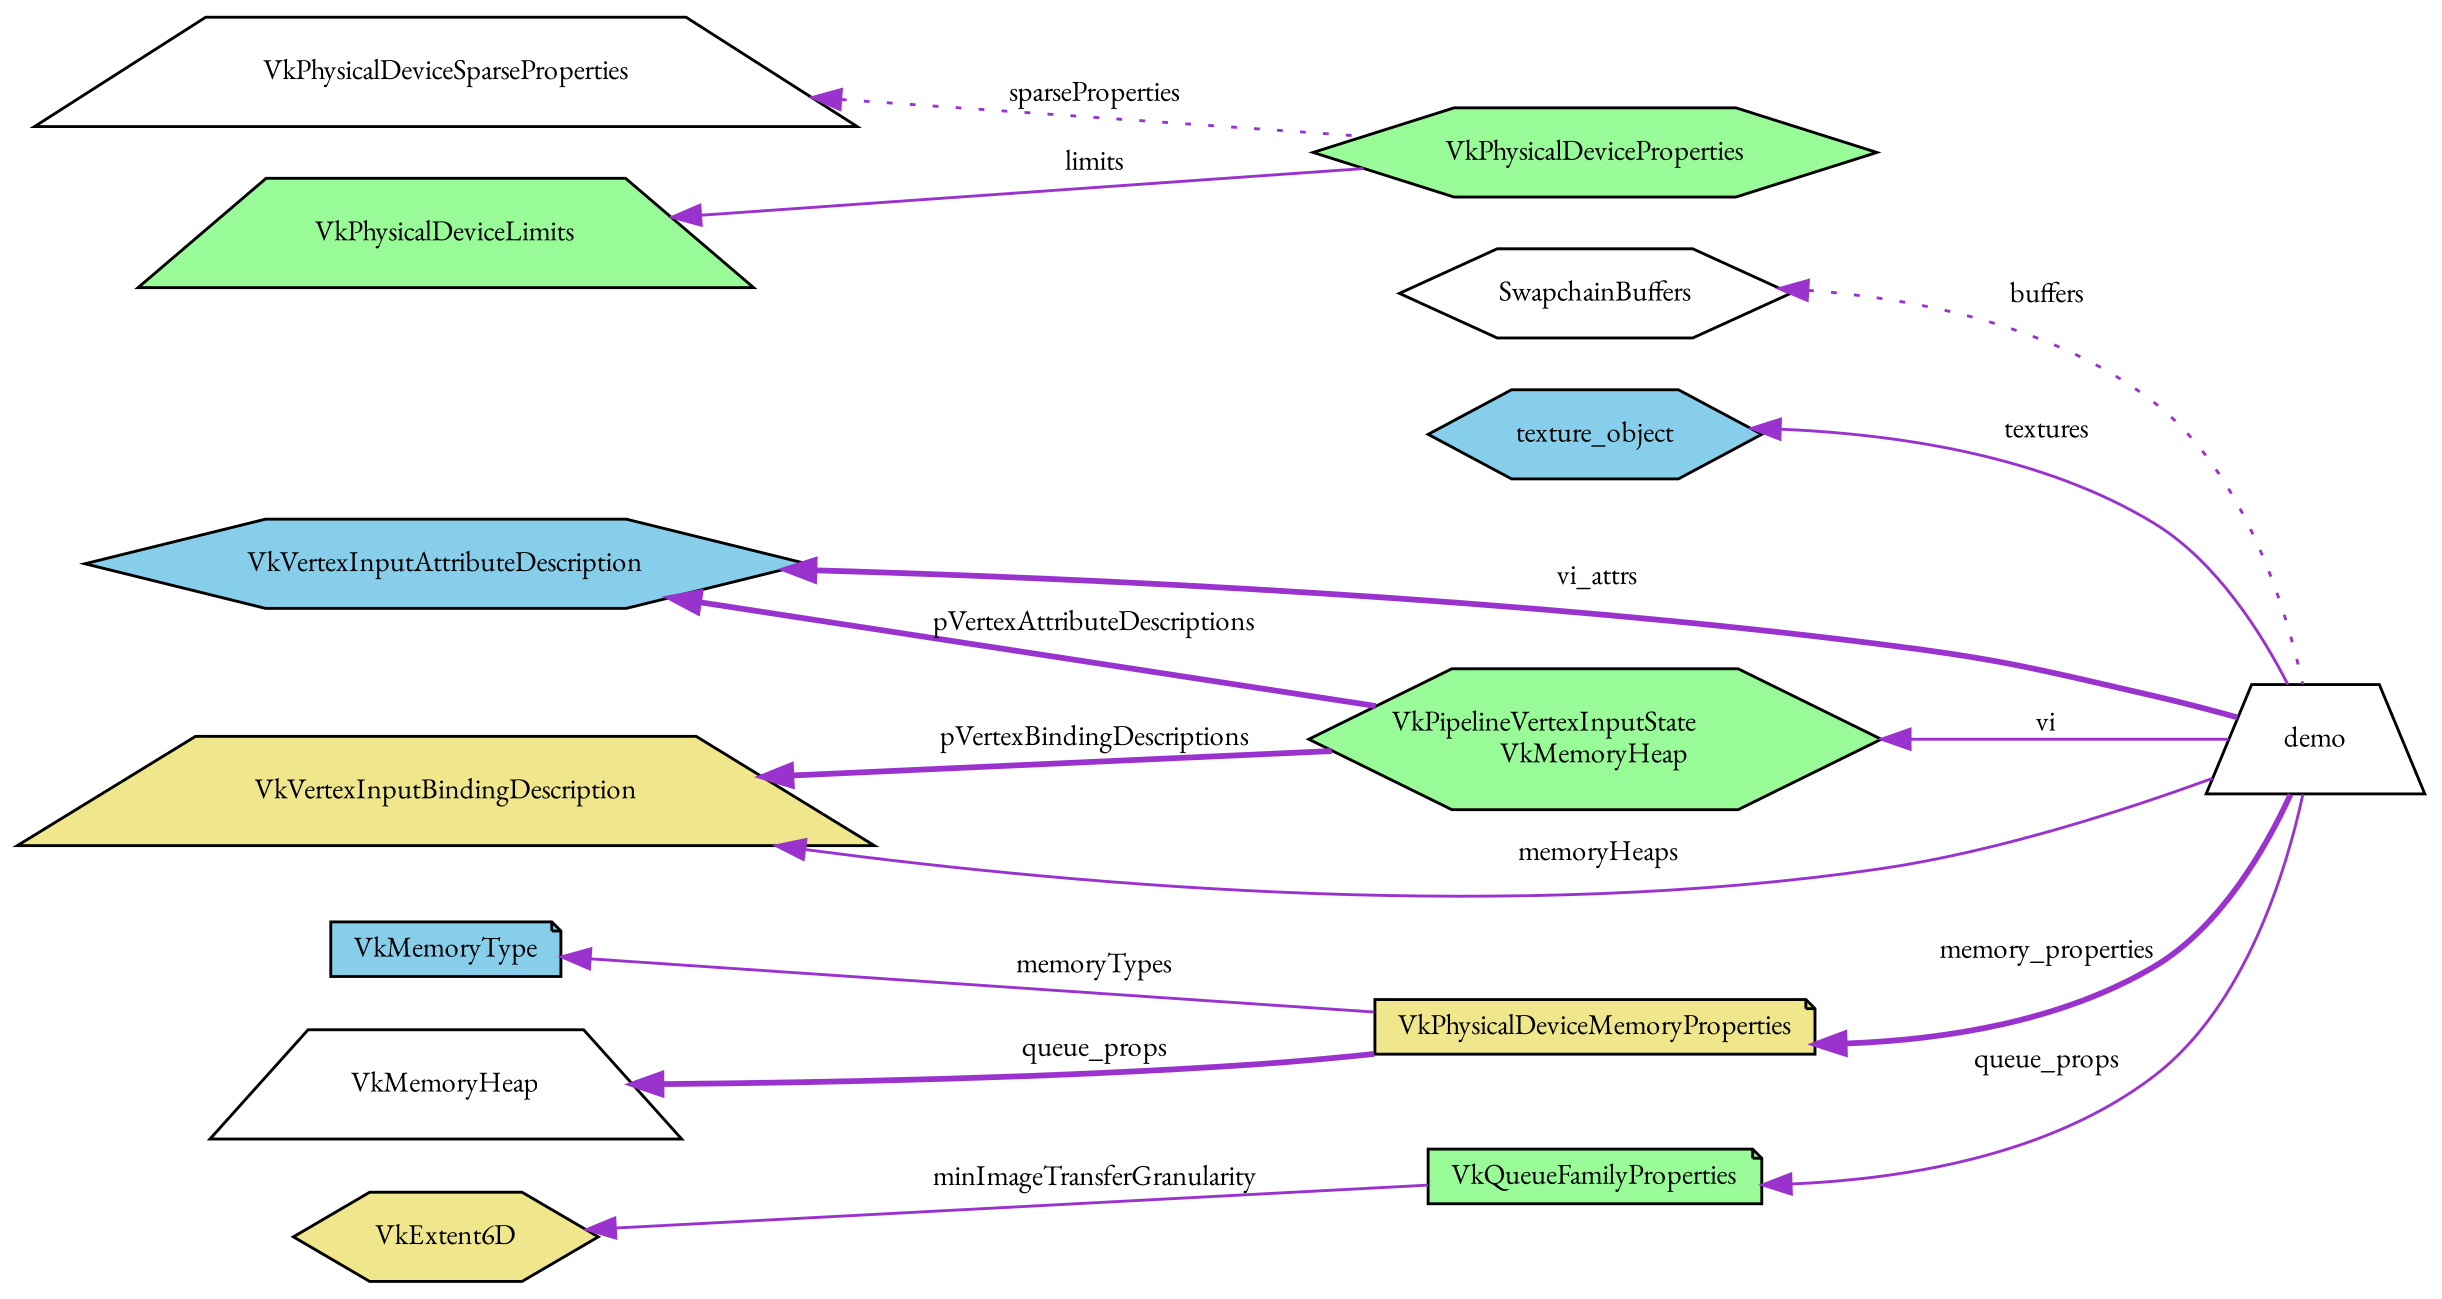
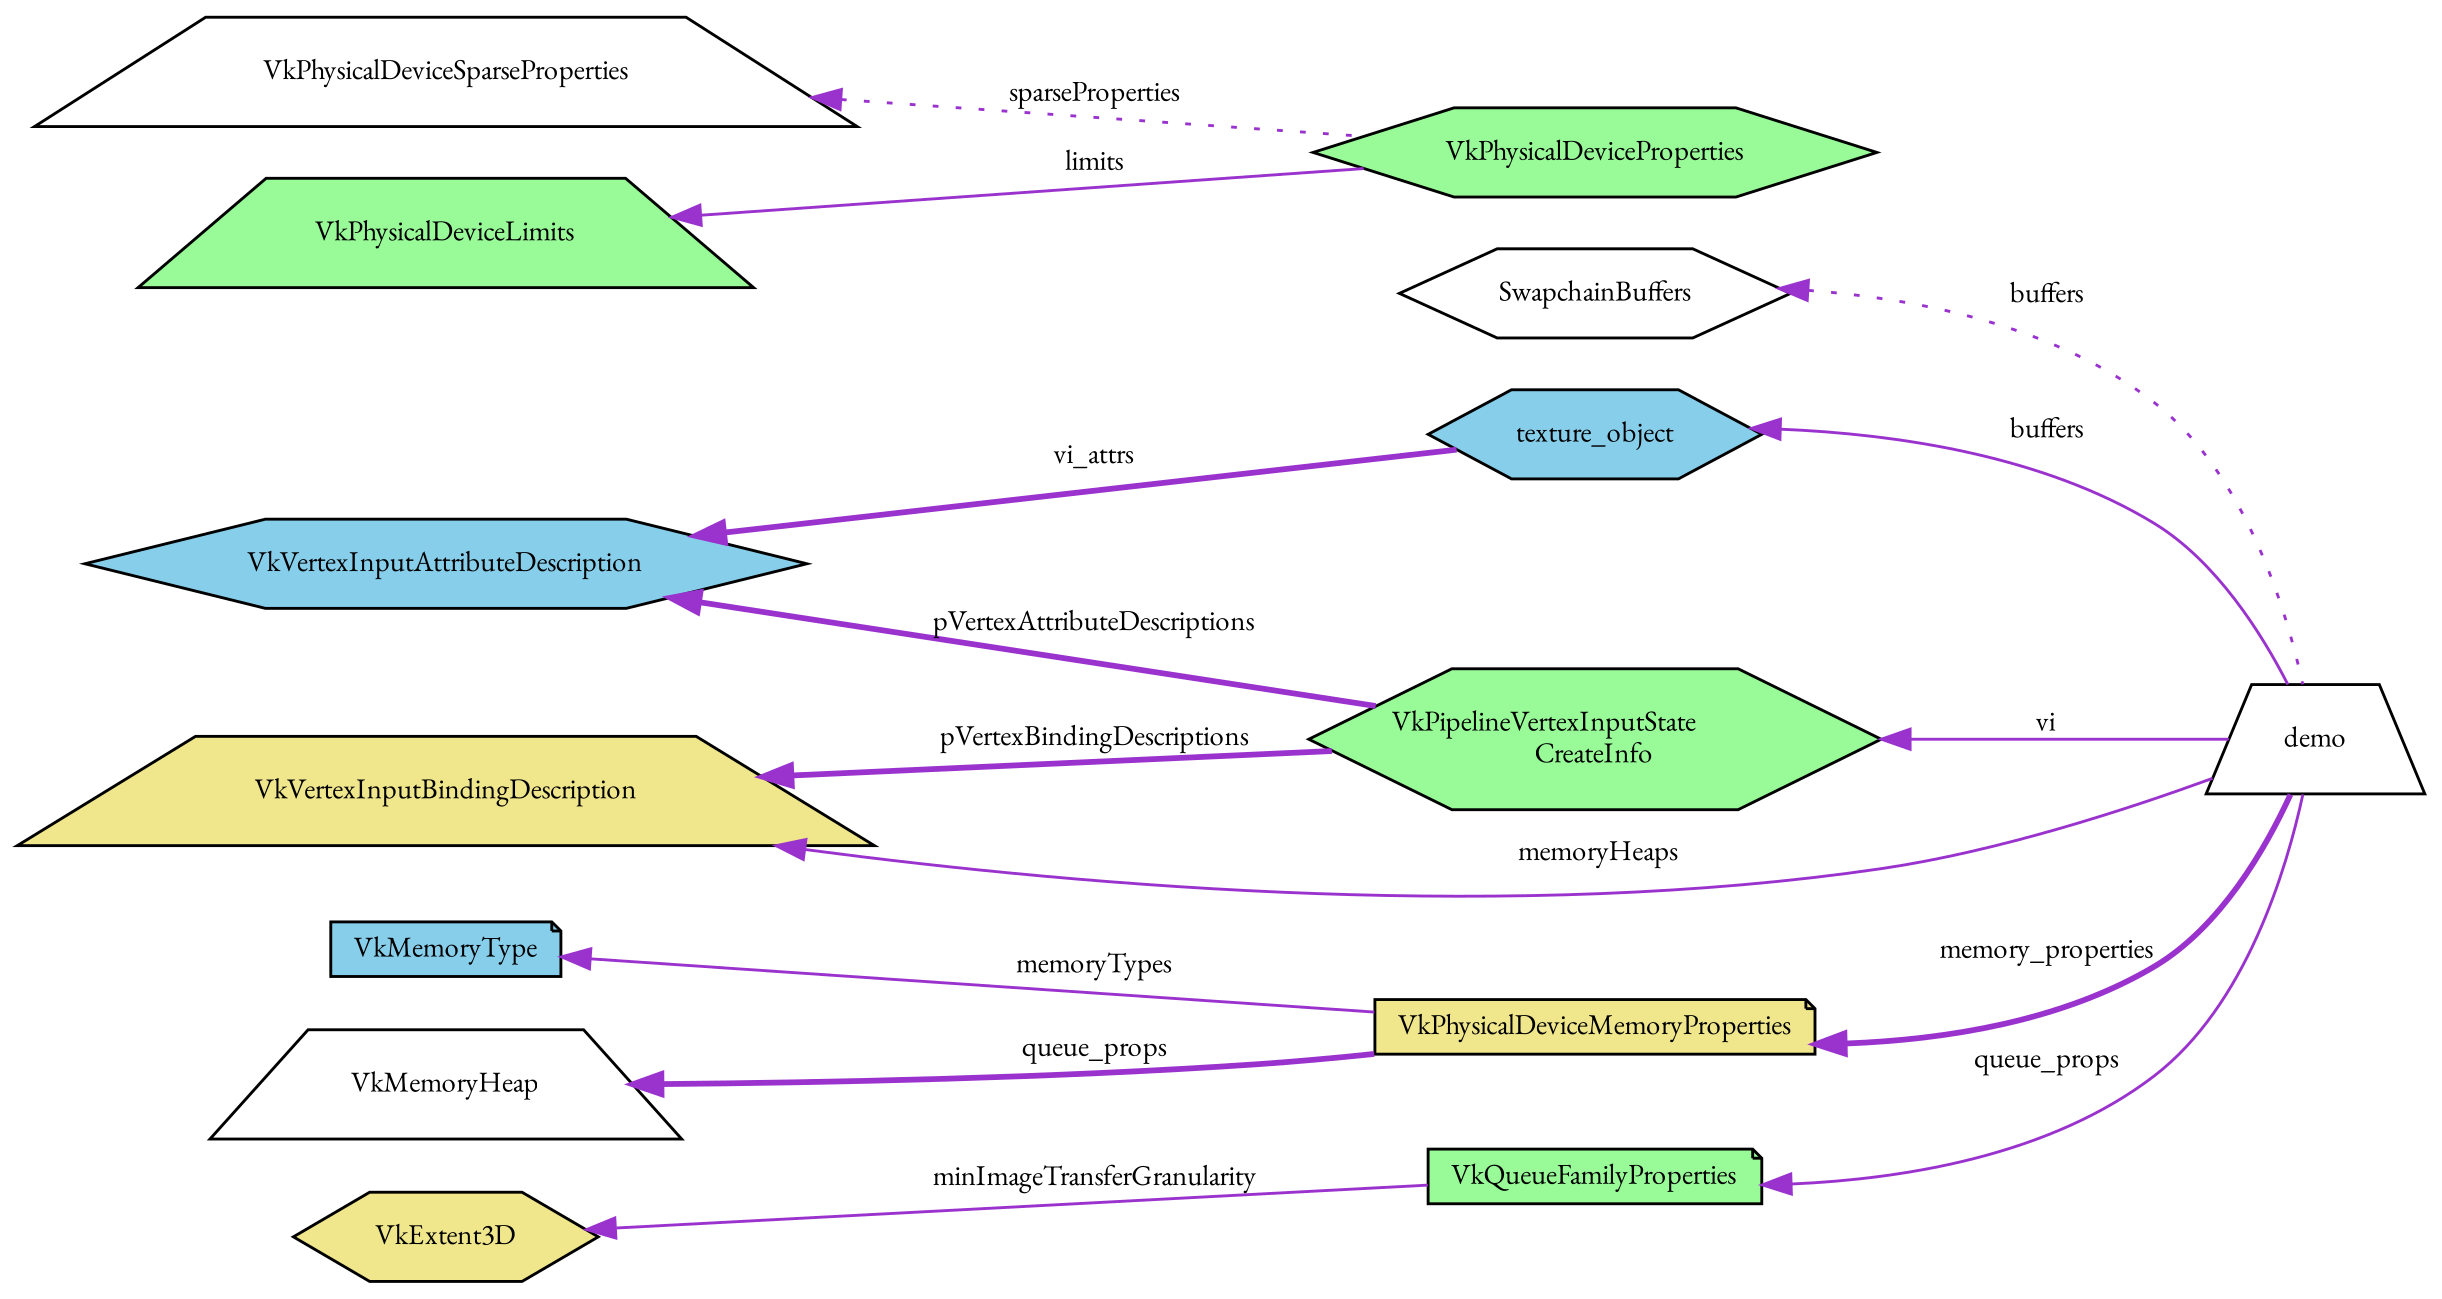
(2044, 430) -> (2044, 430)
(1530, 609) -> (1091, 491)
(1595, 739) -> (1595, 739)
(446, 1237) -> (446, 1237)
